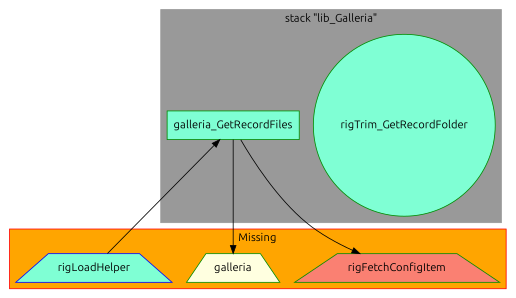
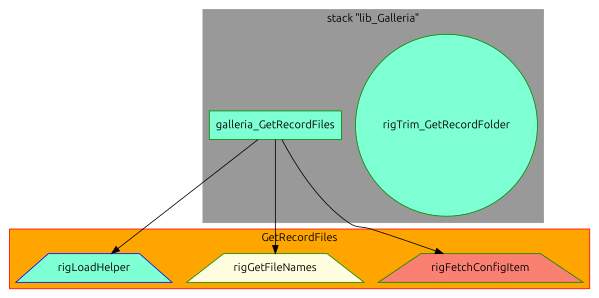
(155, 205) -> (188, 194)
(258, 238) -> (300, 238)
(233, 268) -> (275, 268)
